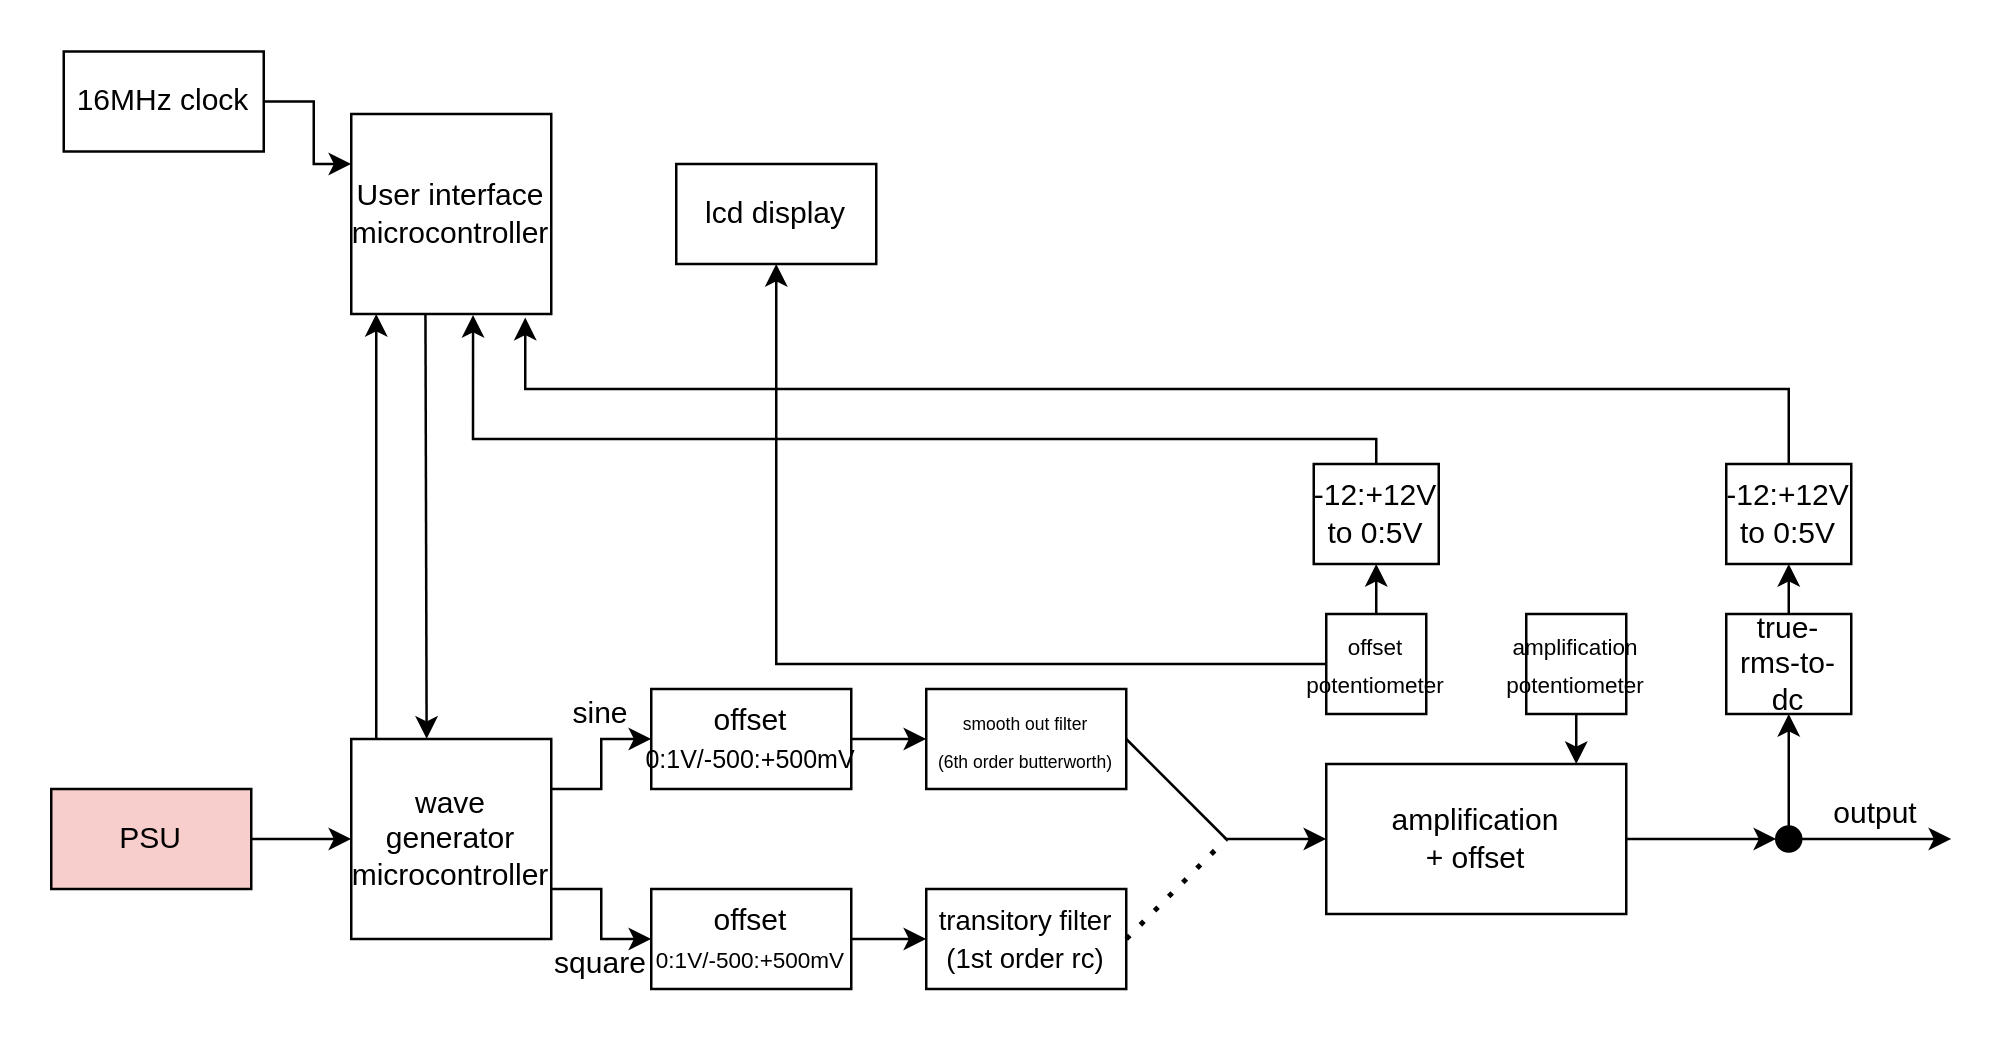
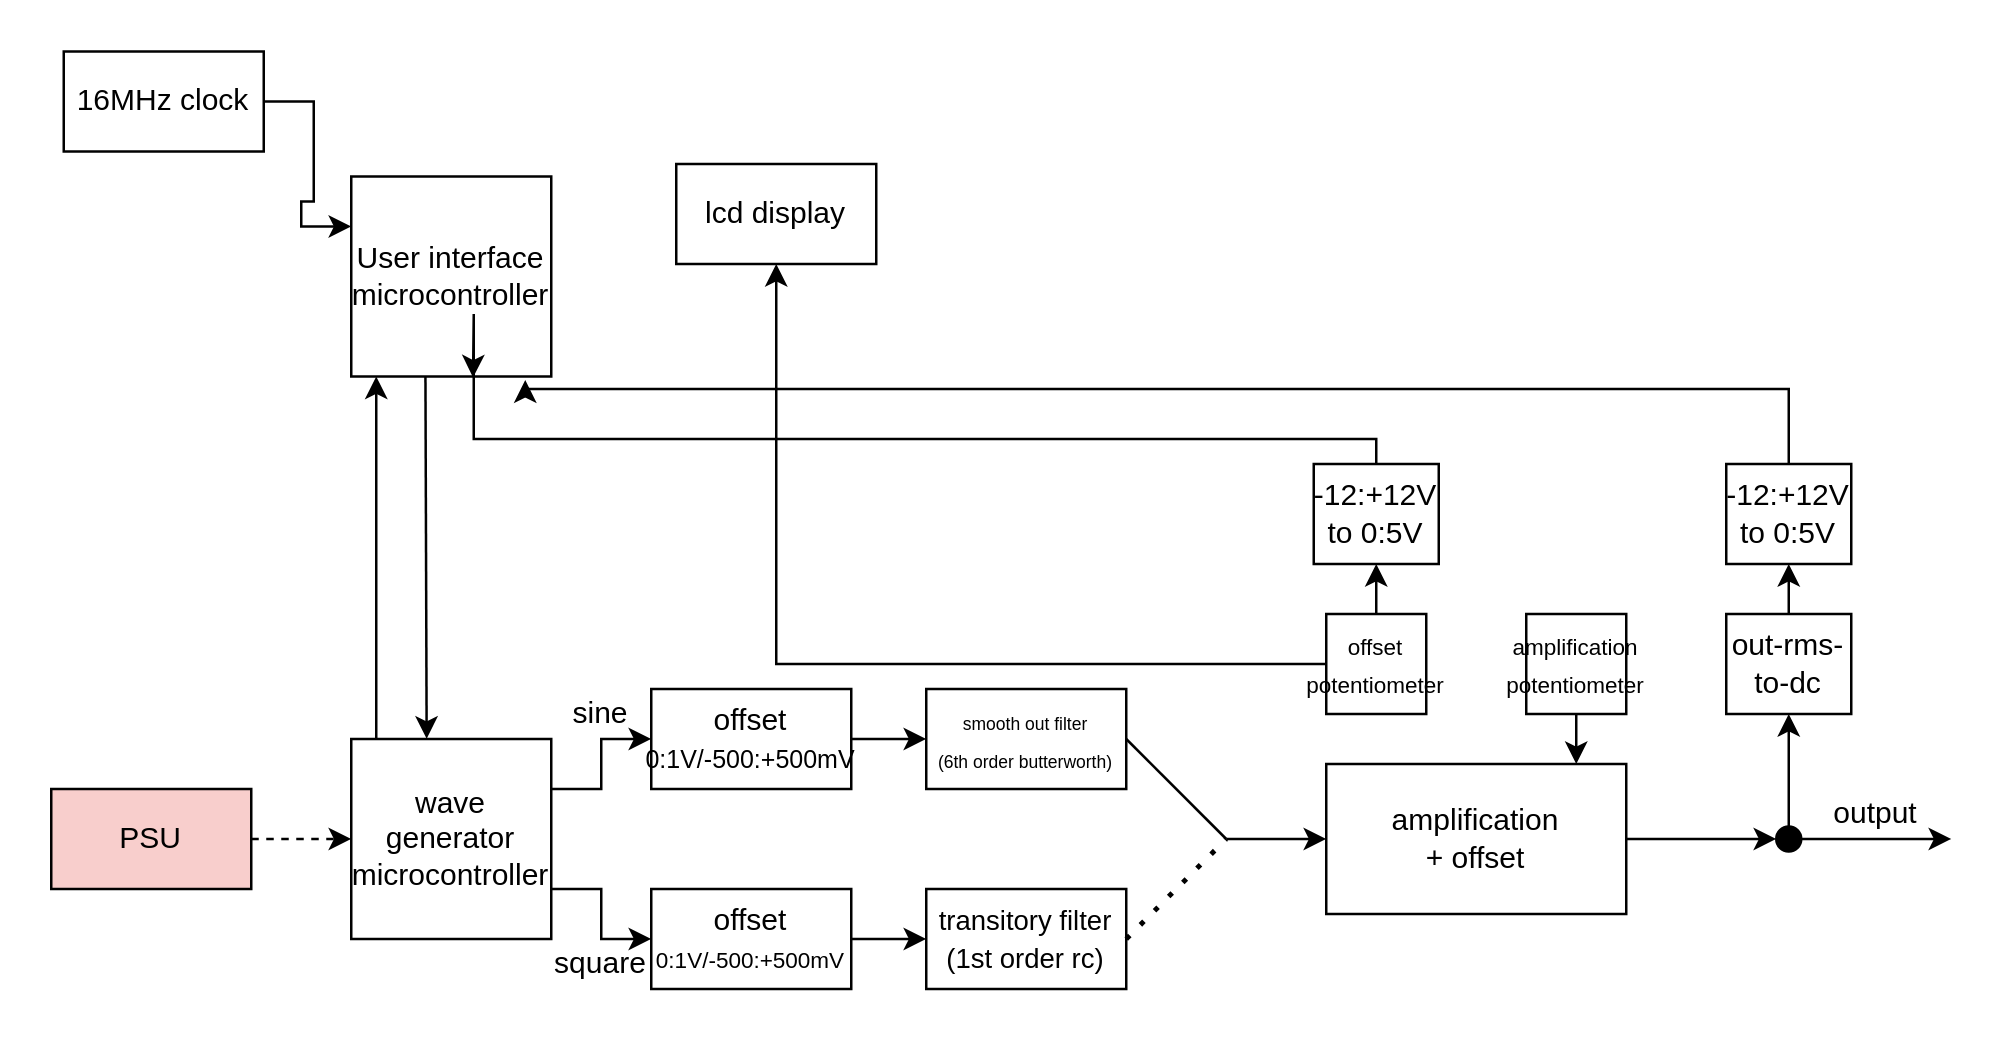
(451, 214) -> (451, 276)
(1789, 664) -> (1789, 664)
(292, 839) -> (292, 839)
